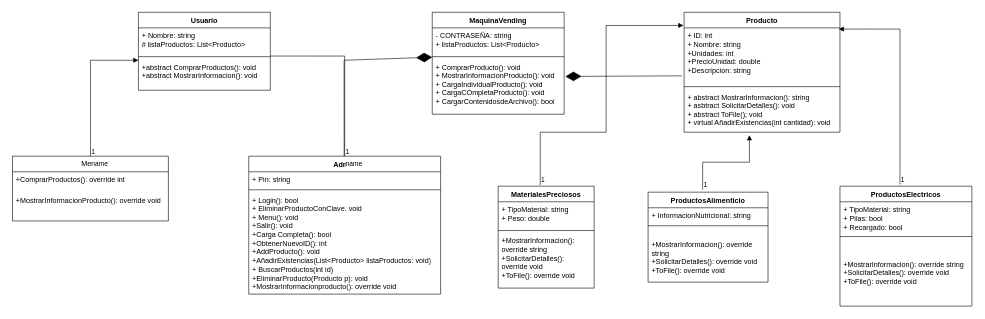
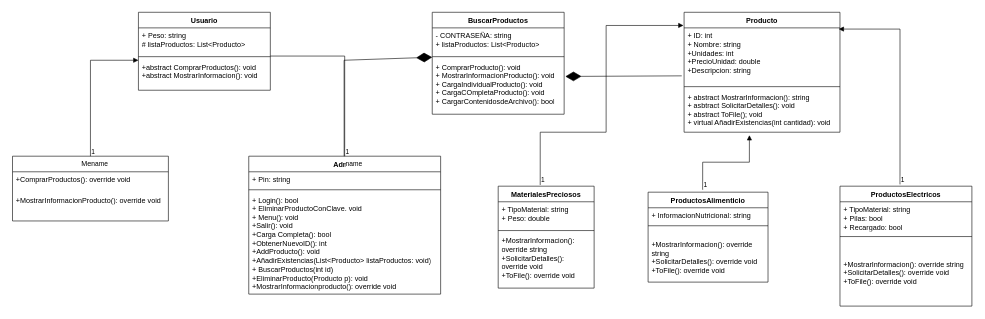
(498, 21) -> (498, 21)
(201, 41) -> (201, 41)
(78, 180) -> (80, 180)
